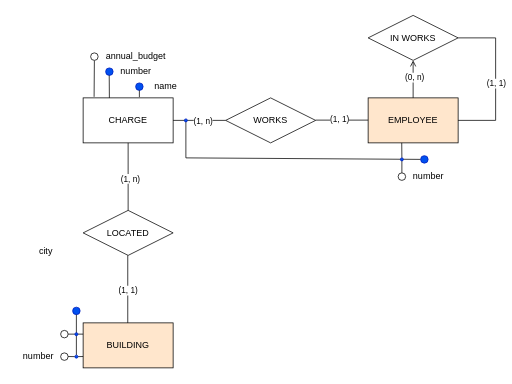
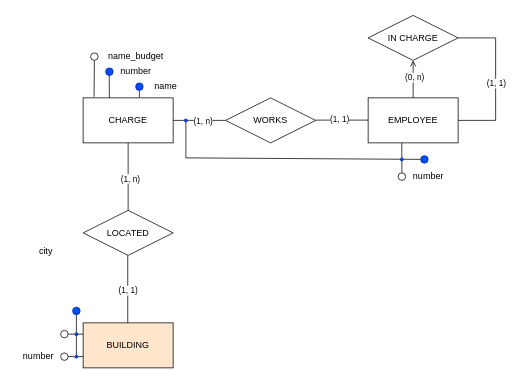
(413, 38) -> (413, 38)
(136, 57) -> (136, 57)
(413, 120) -> (413, 120)
